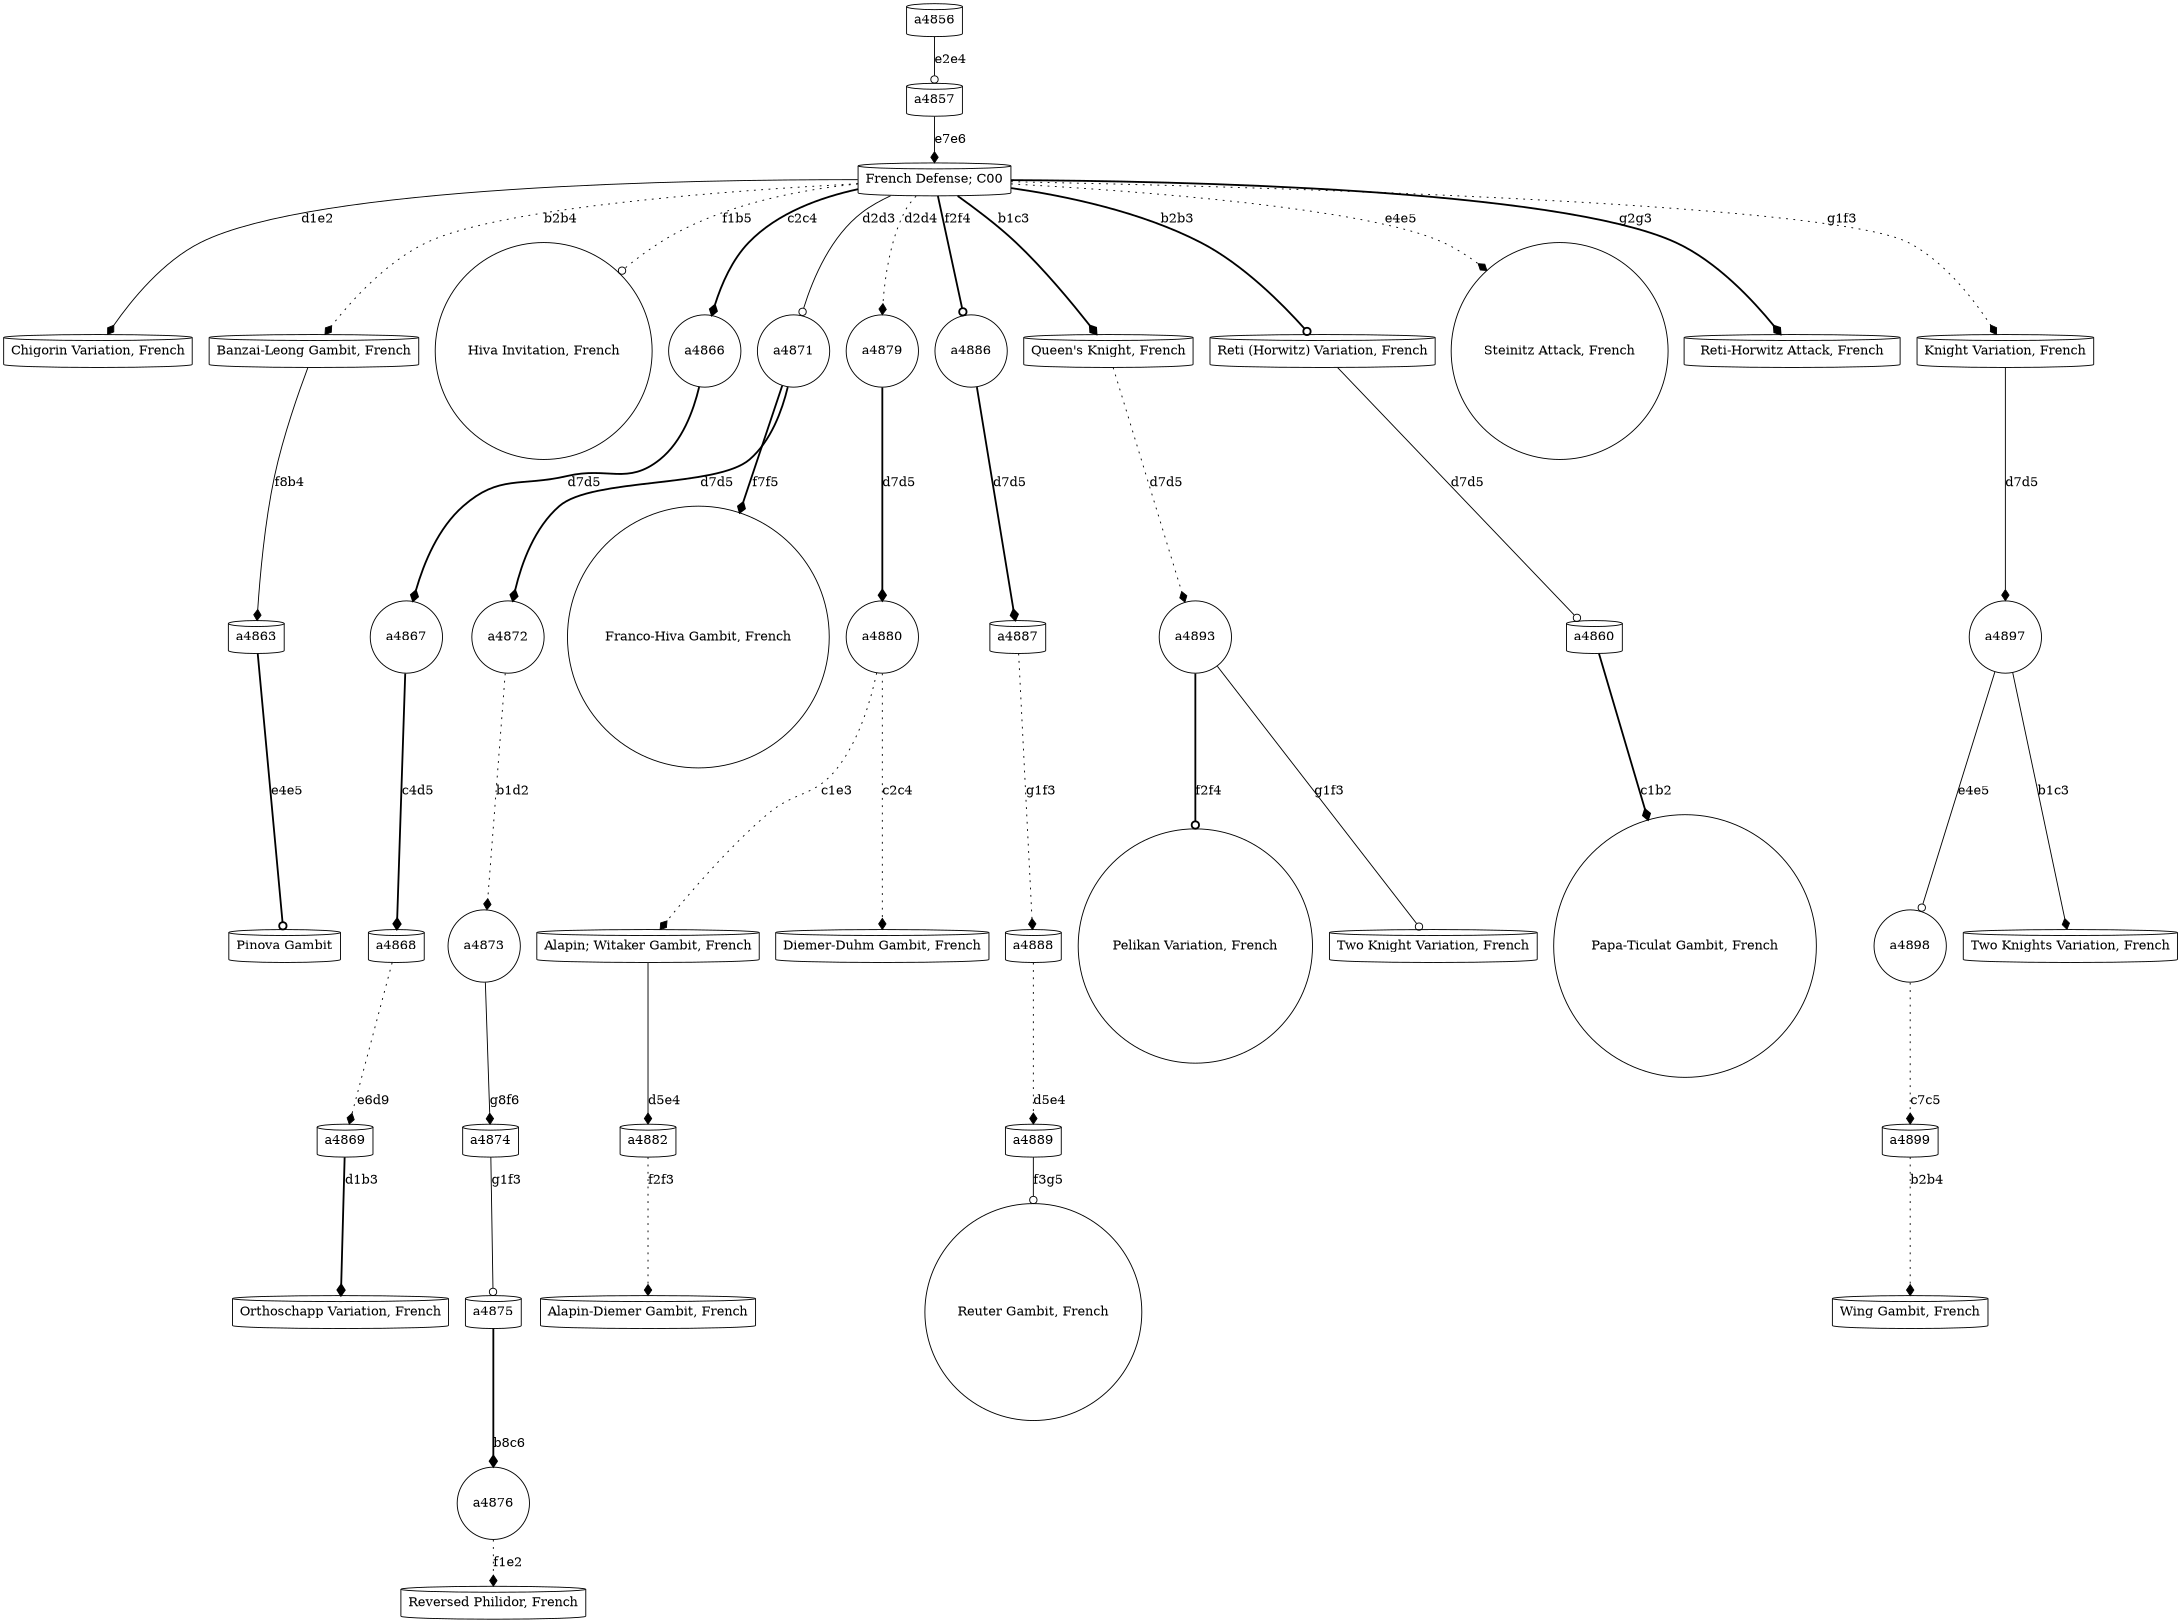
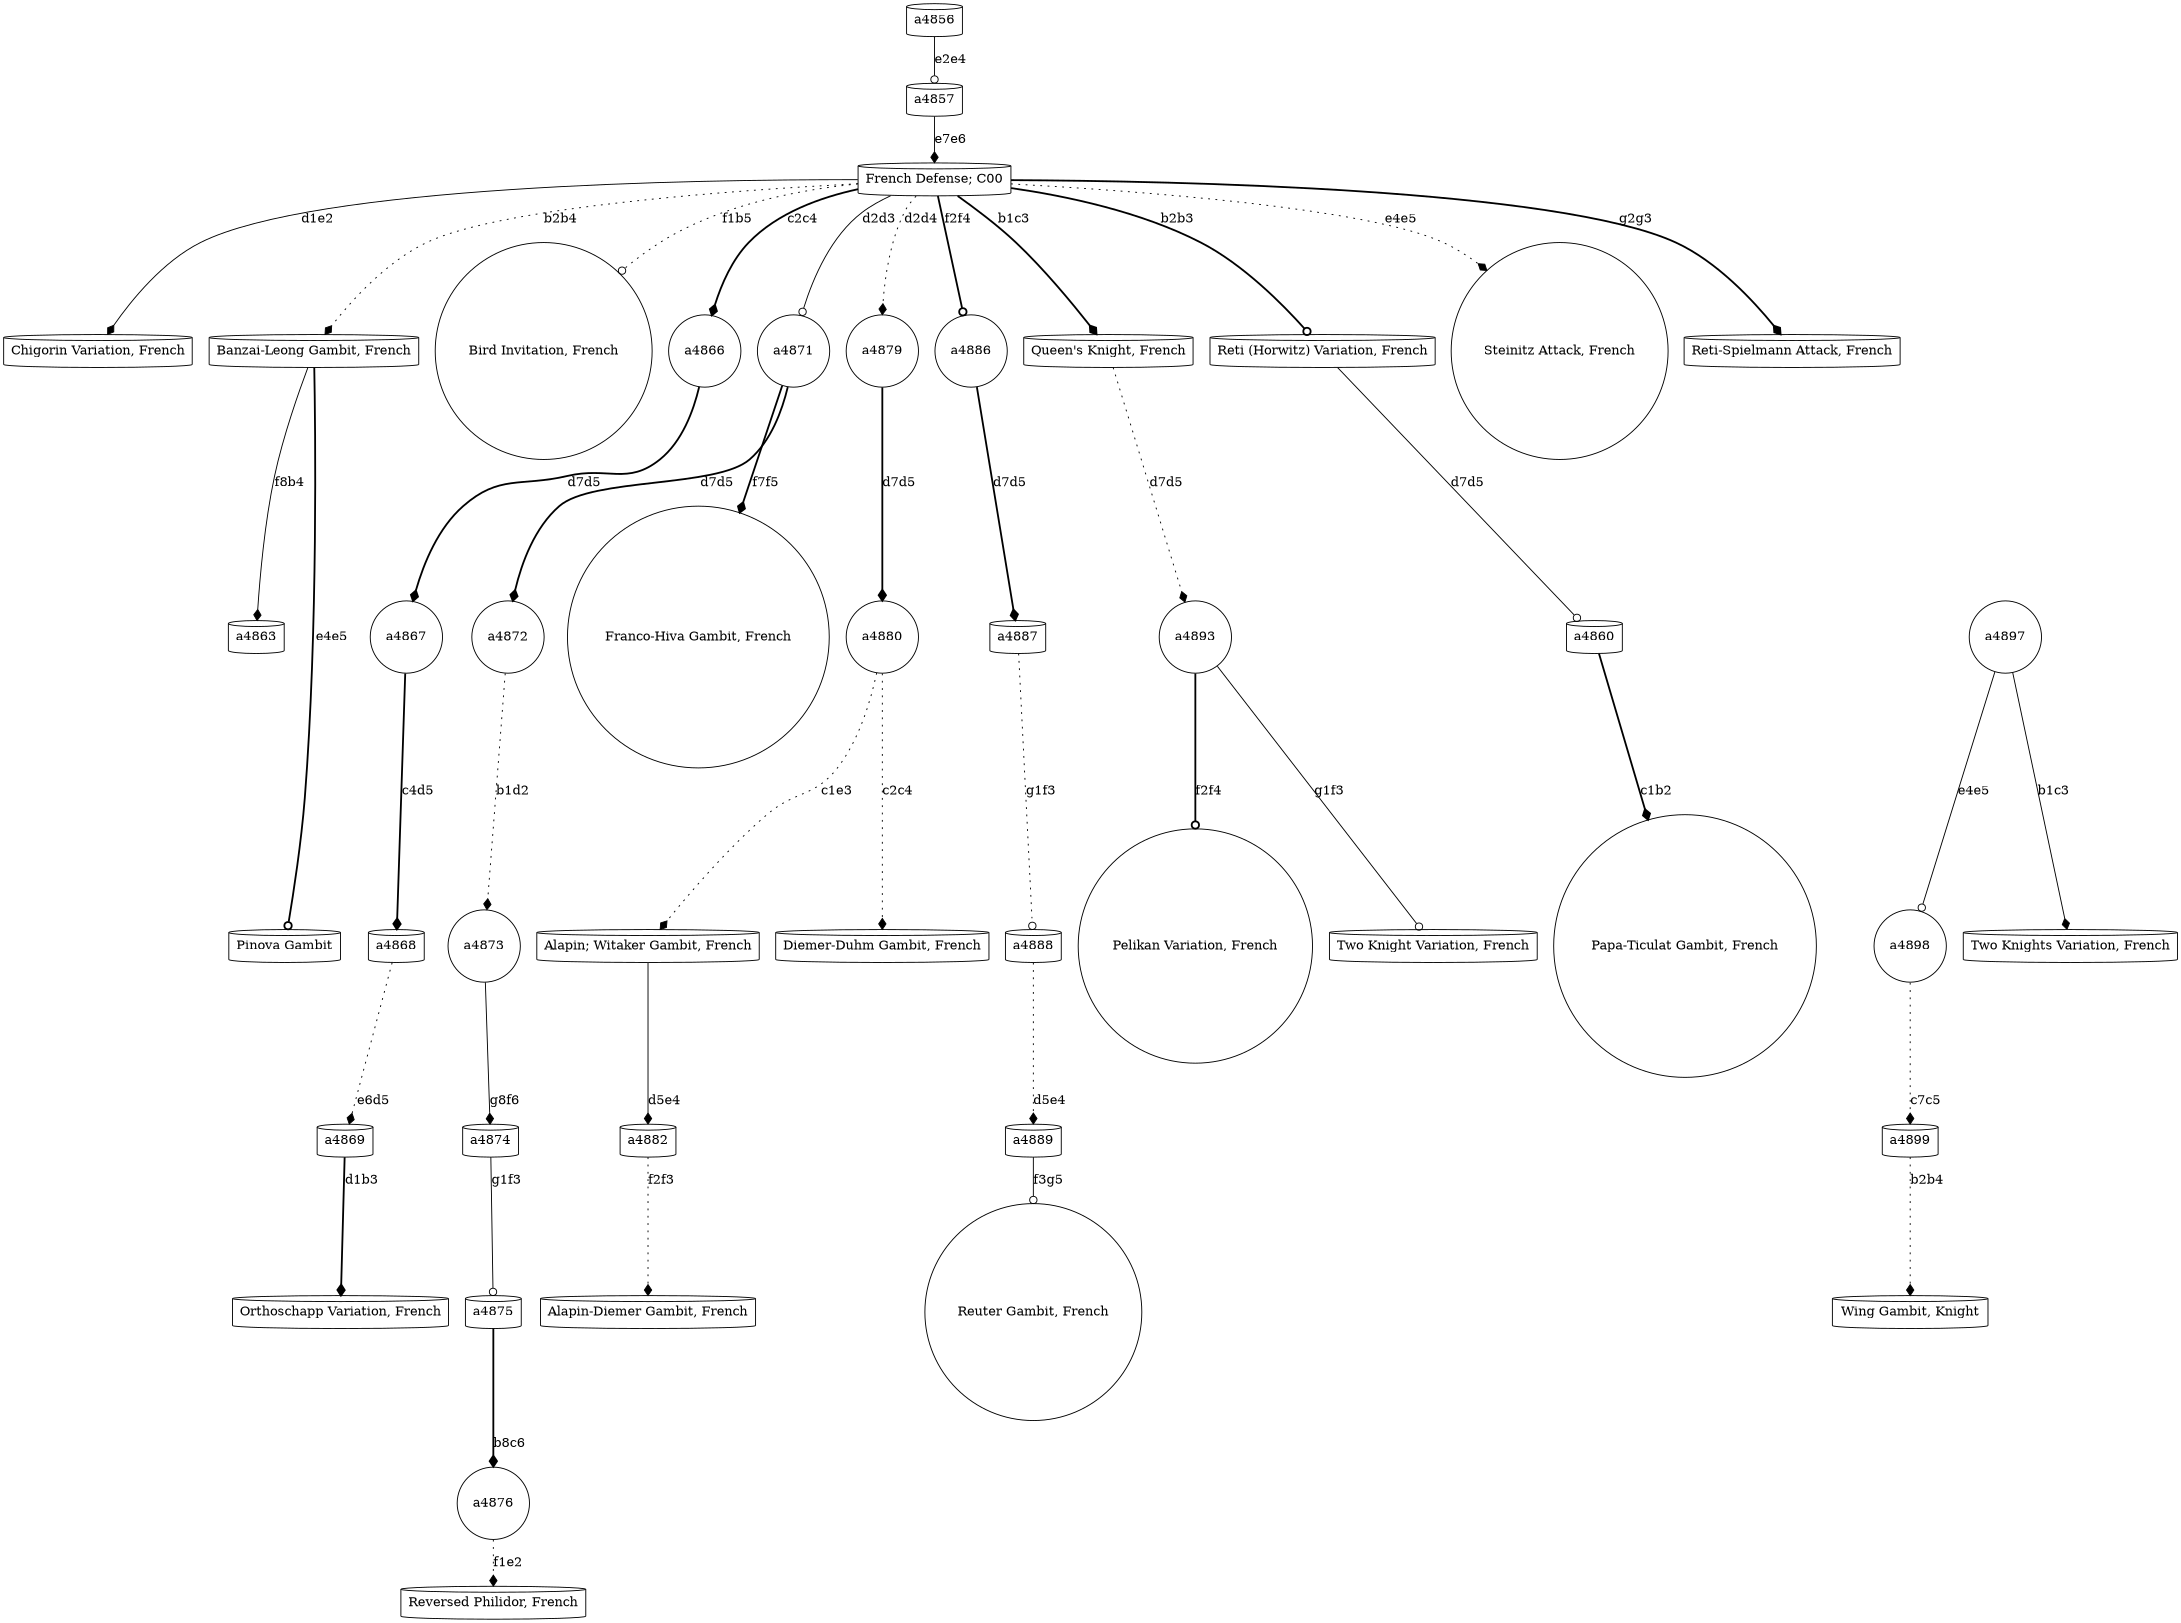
(544, 351) -> (544, 351)
(1792, 351) -> (1792, 351)
(2005, 351) -> none
(1025, 786) -> (1025, 786)
(270, 788) -> (313, 645)
(373, 1101) -> (373, 1101)
(1910, 1312) -> (1910, 1312)
